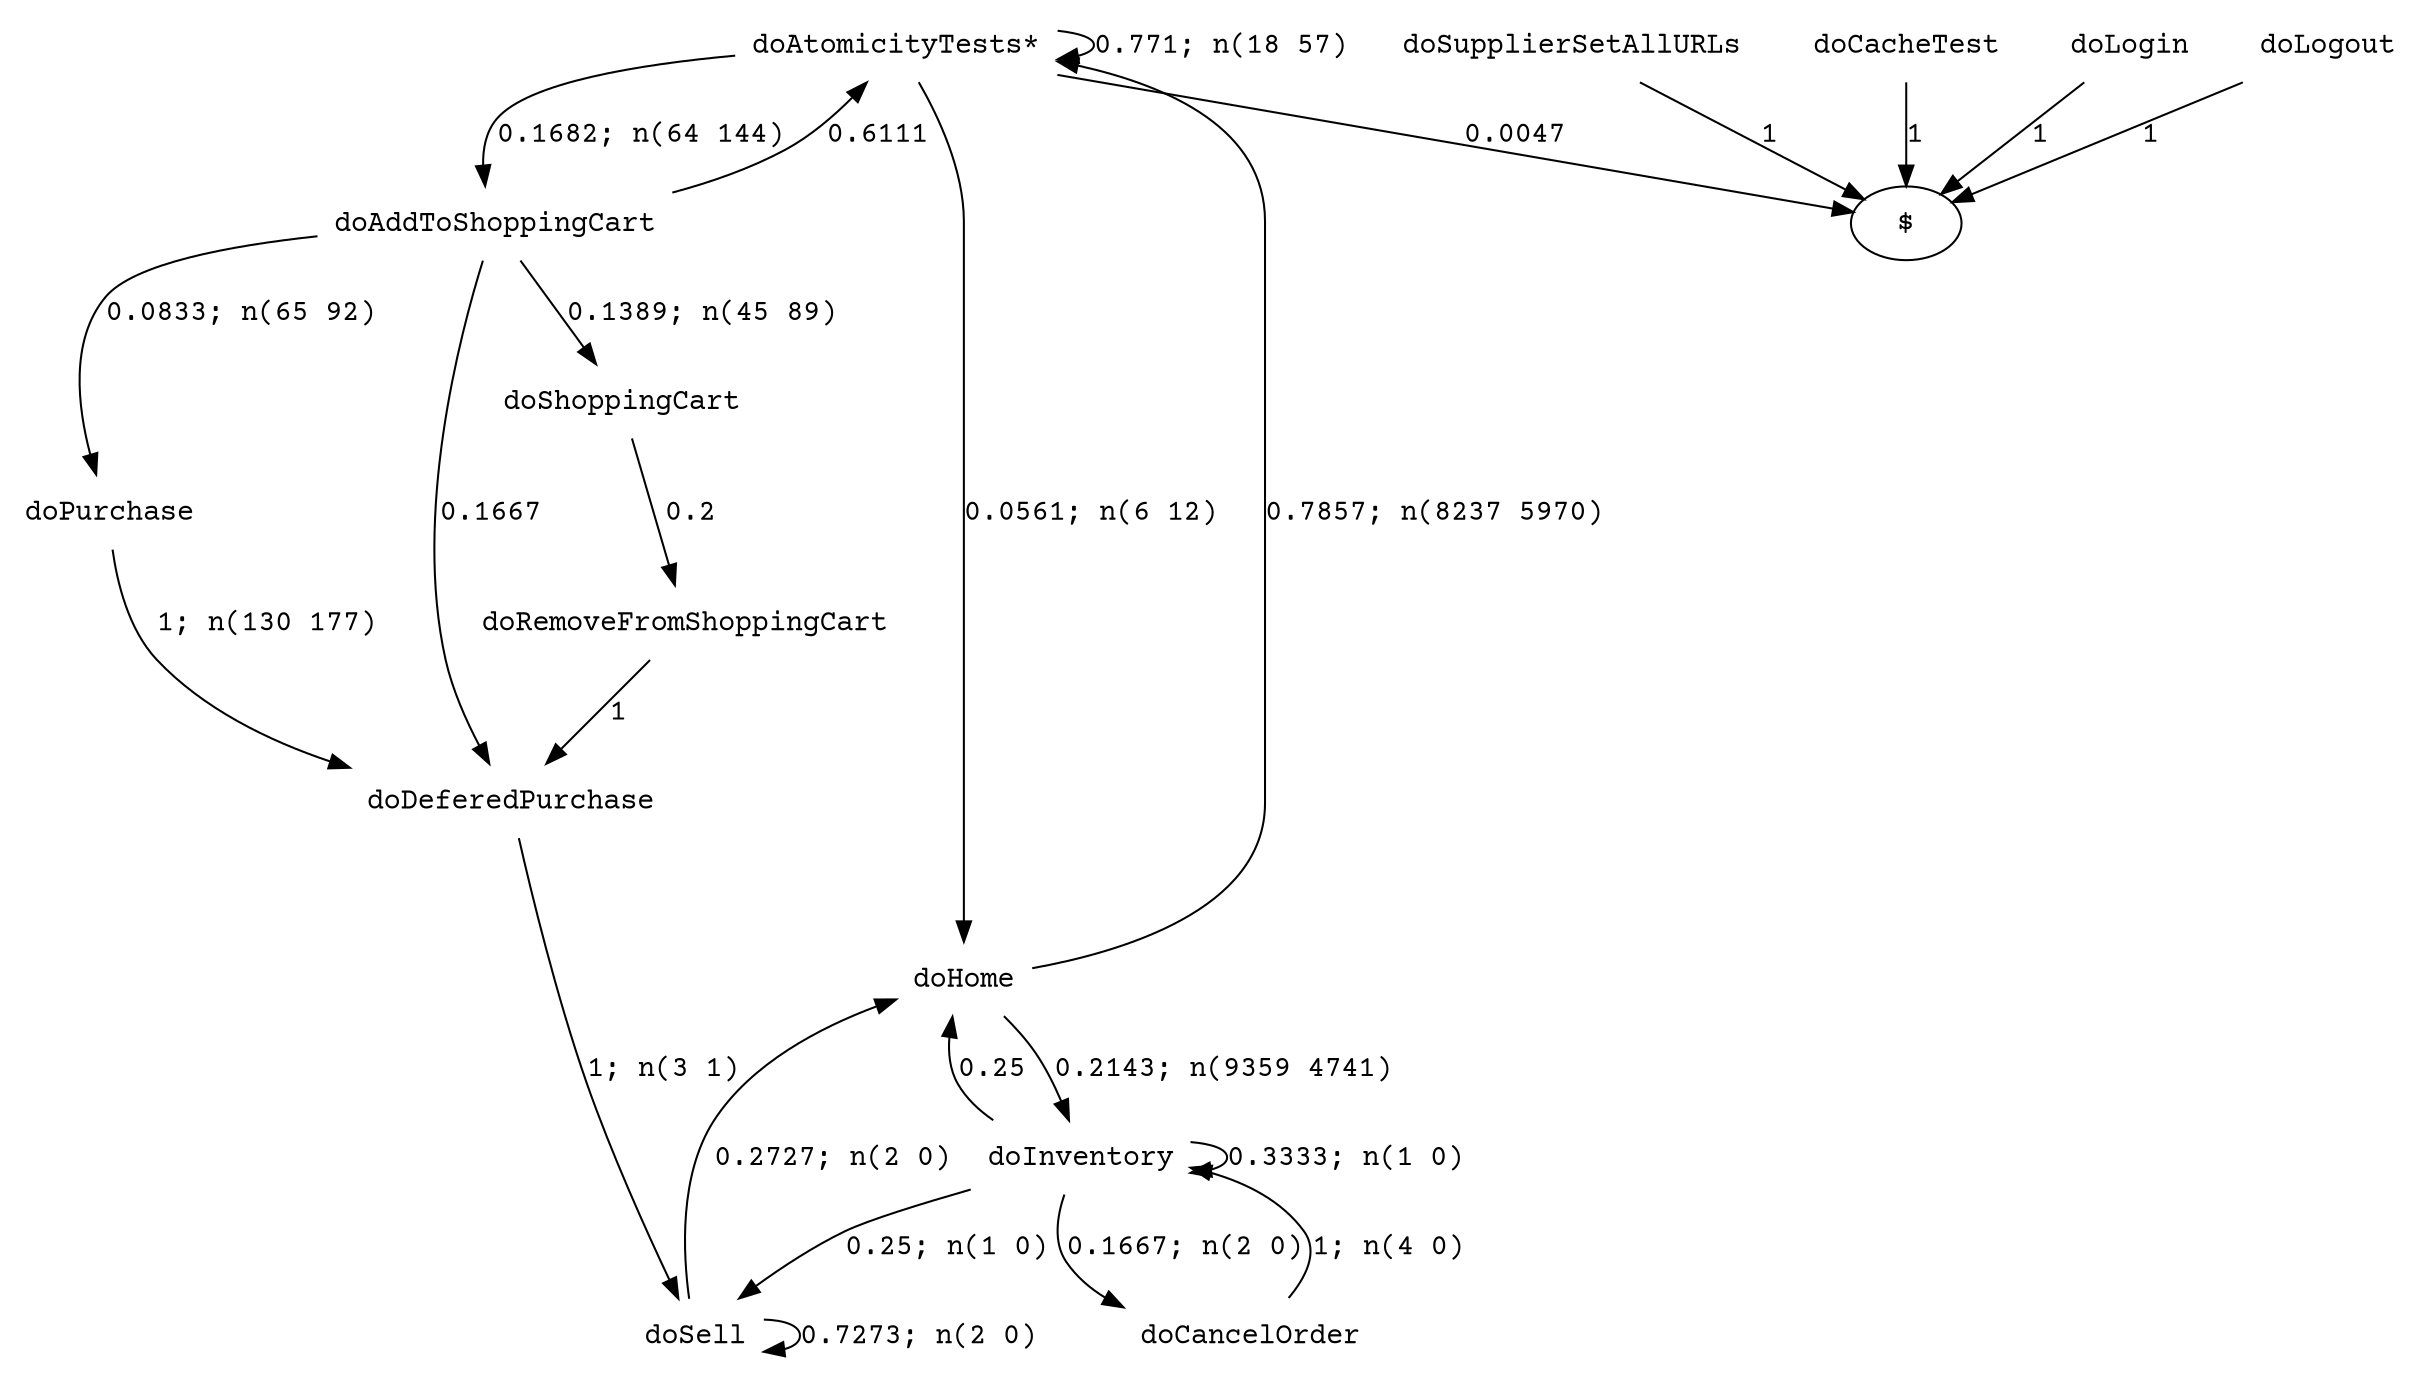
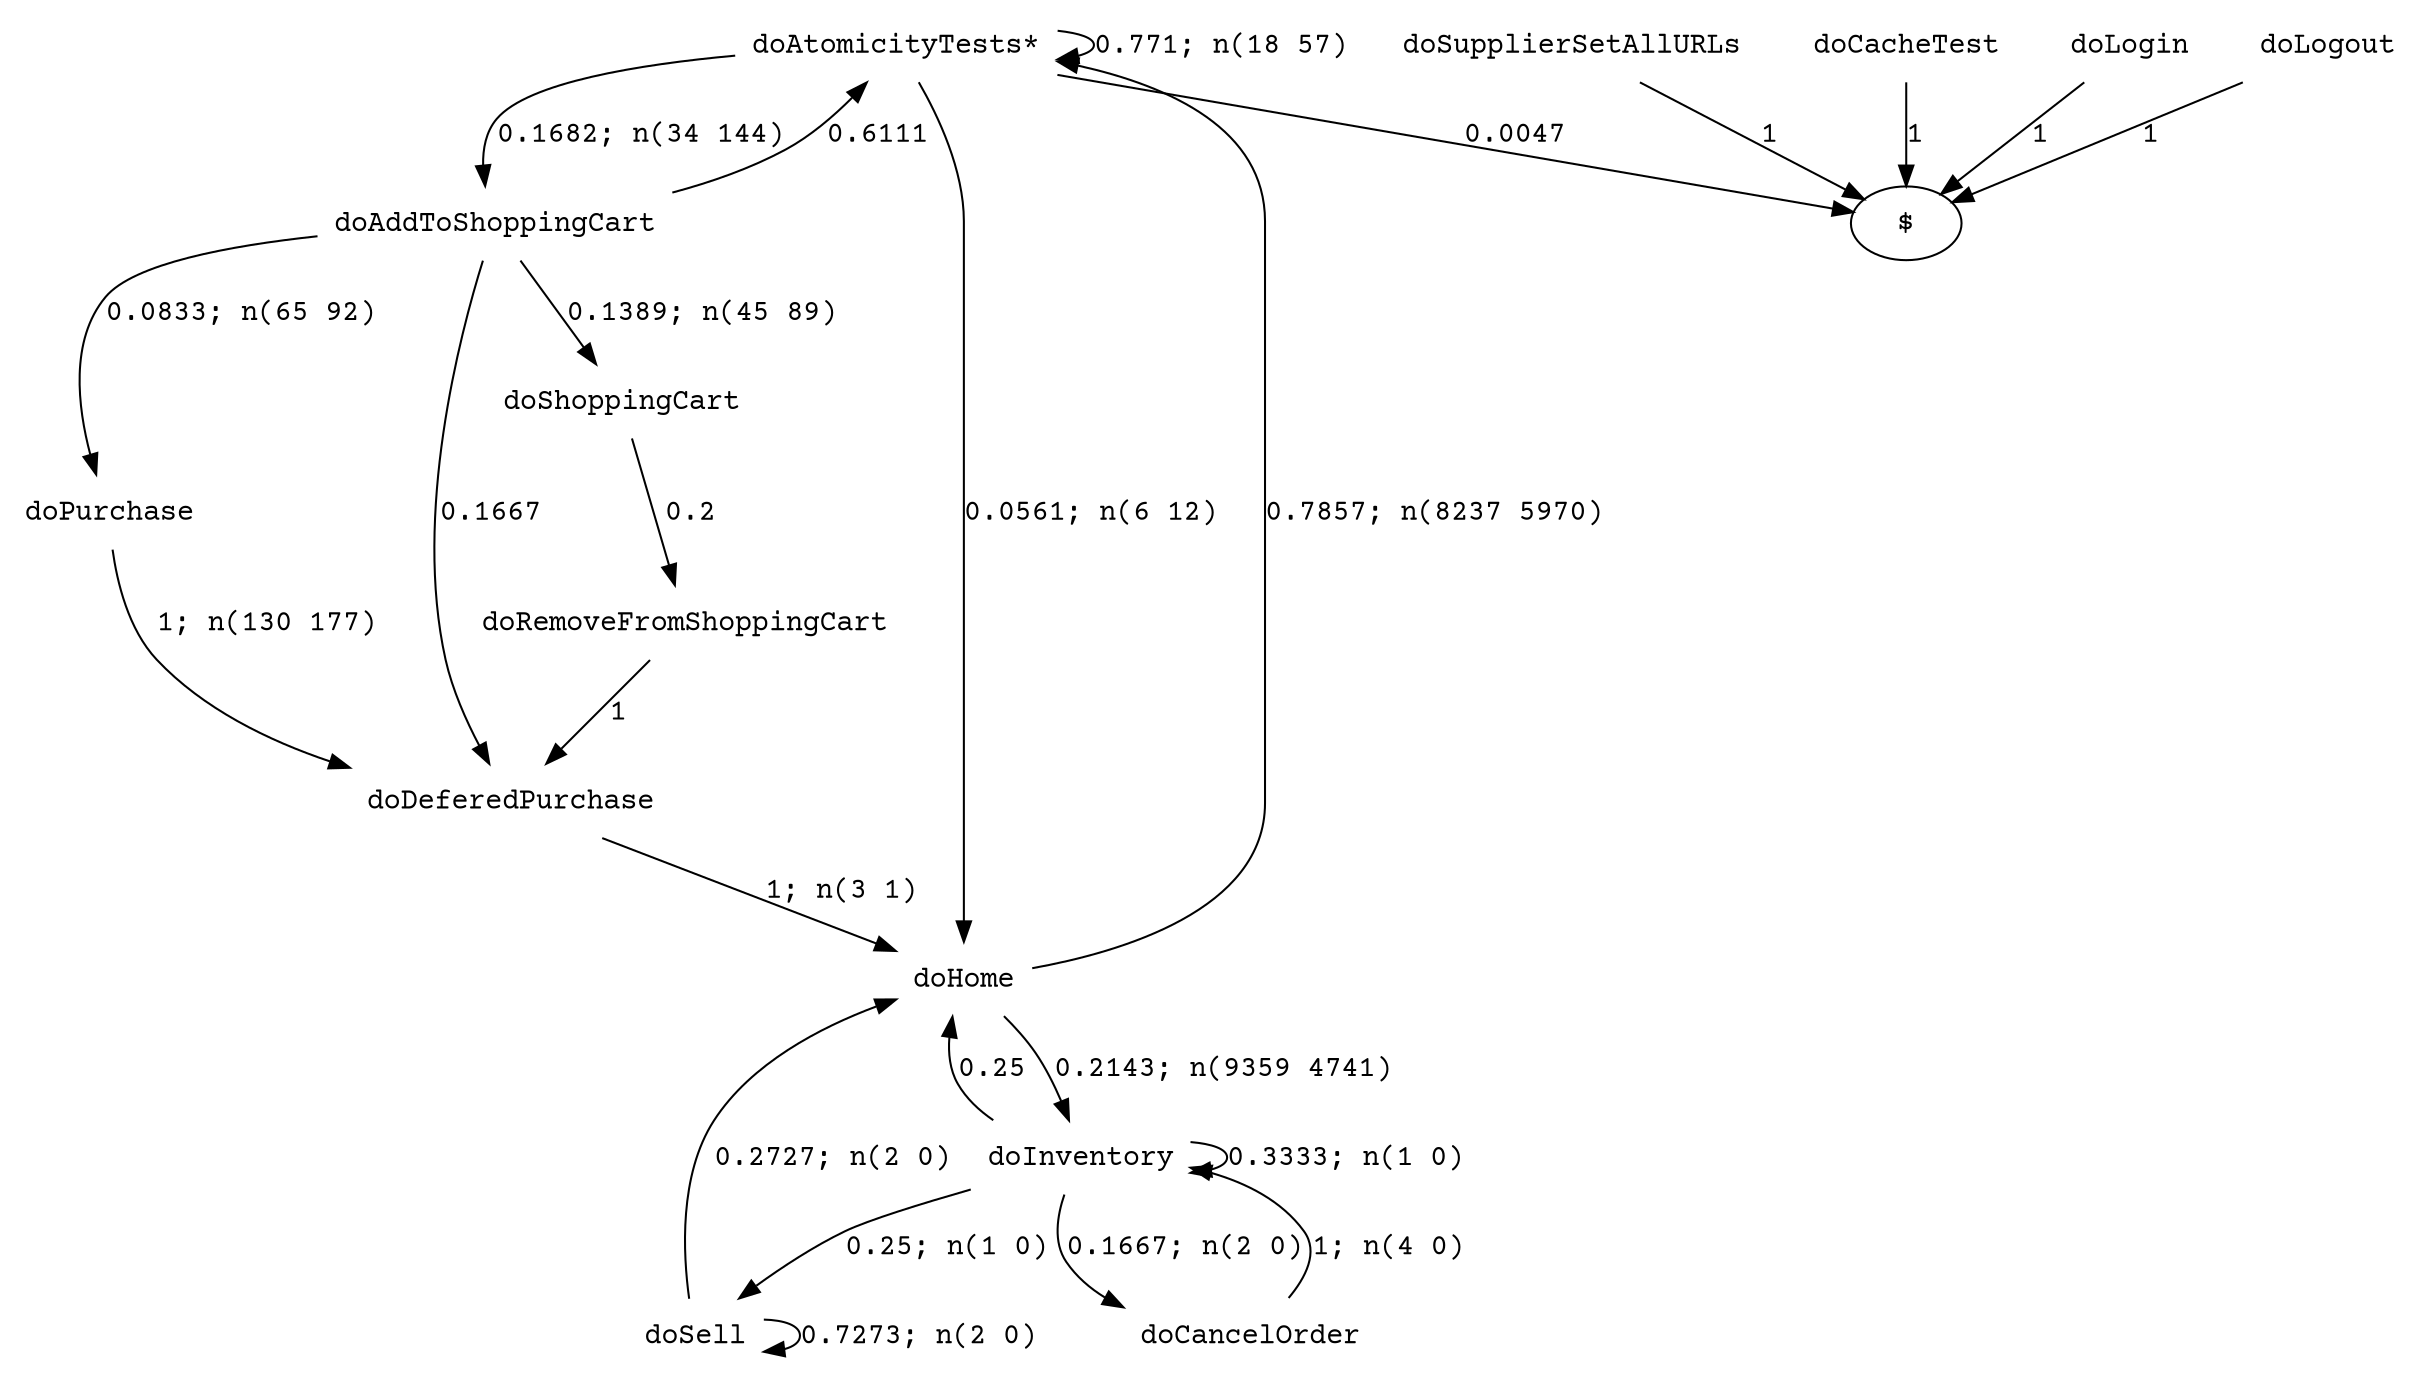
(641, 134) -> (641, 134)
(580, 1064) -> (739, 891)
